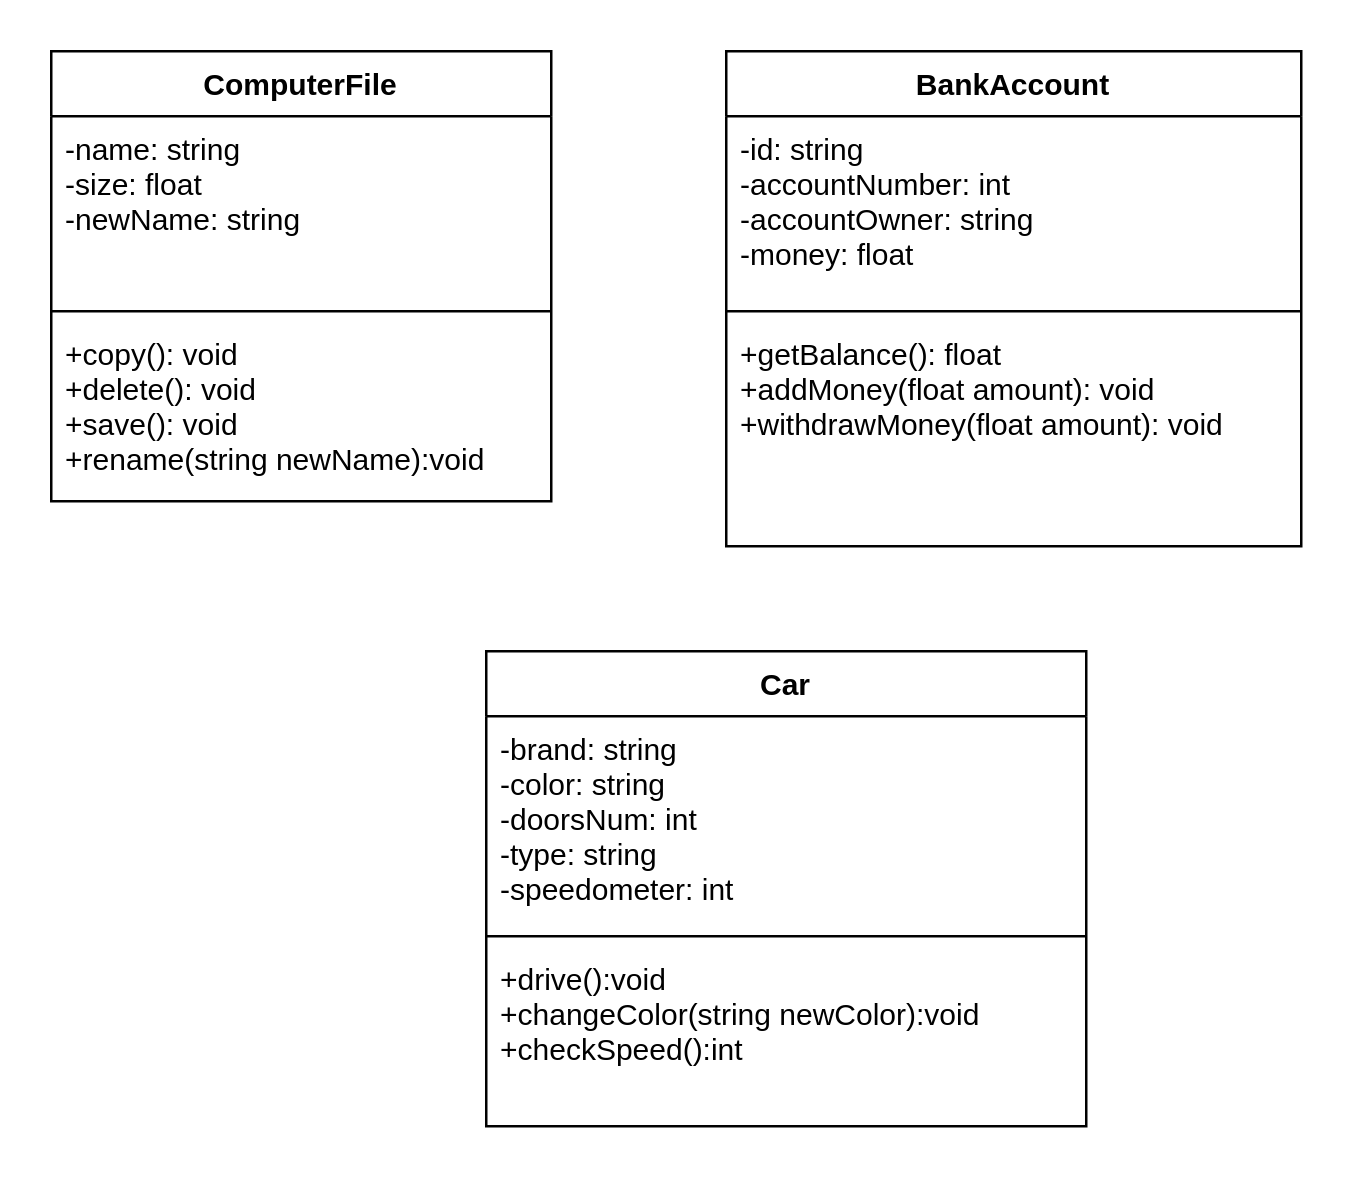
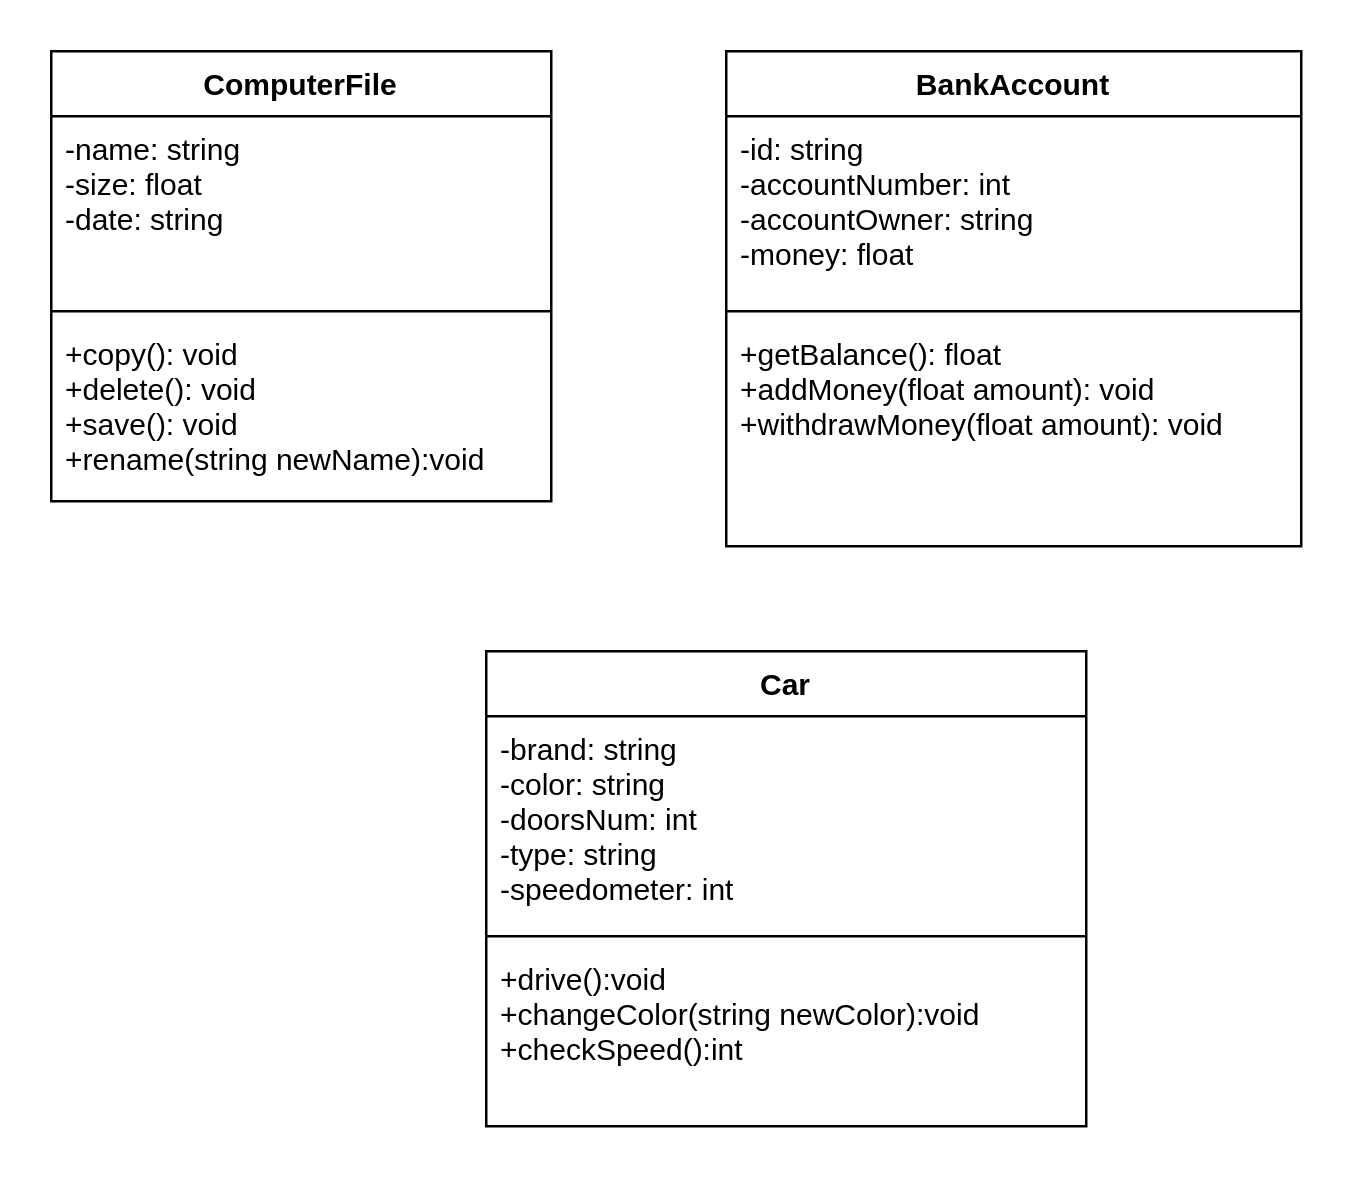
(163, 150) -> (163, 150)
